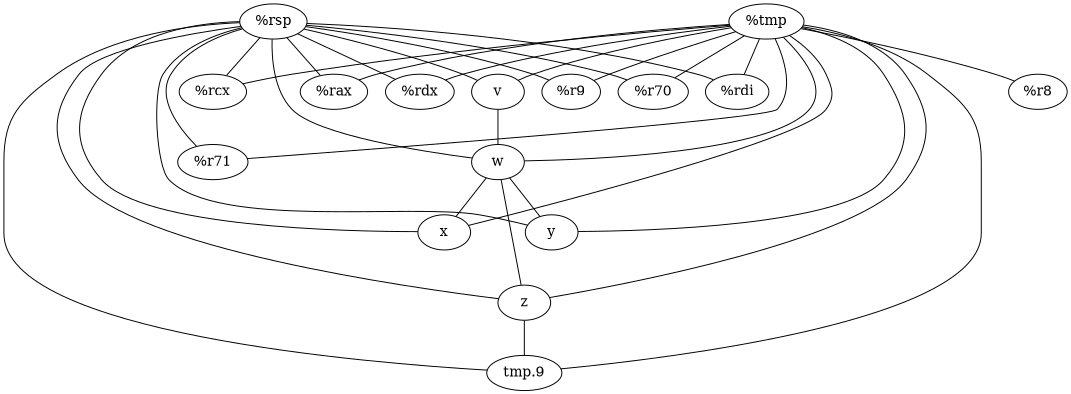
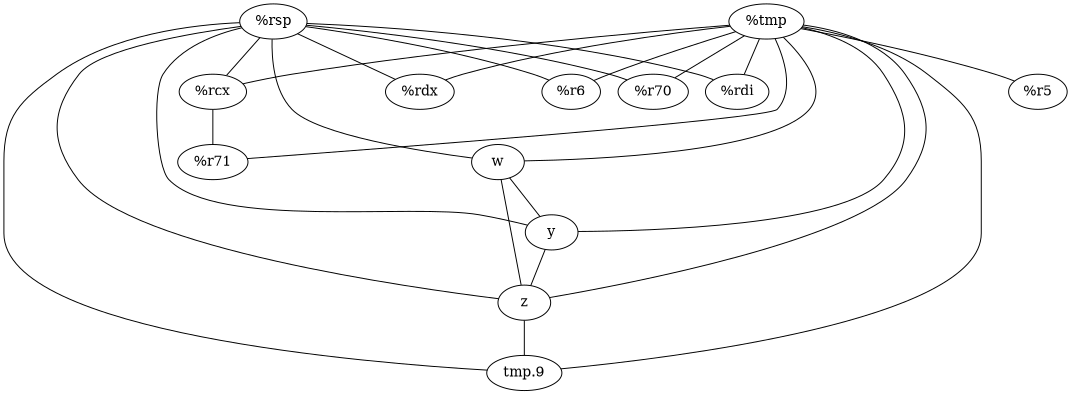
(172, 72) -> (213, 127)
(334, 92) -> none
(498, 92) -> none
(571, 92) -> (571, 92)
(1038, 92) -> (1038, 92)
(444, 232) -> none
none -> (538, 268)
